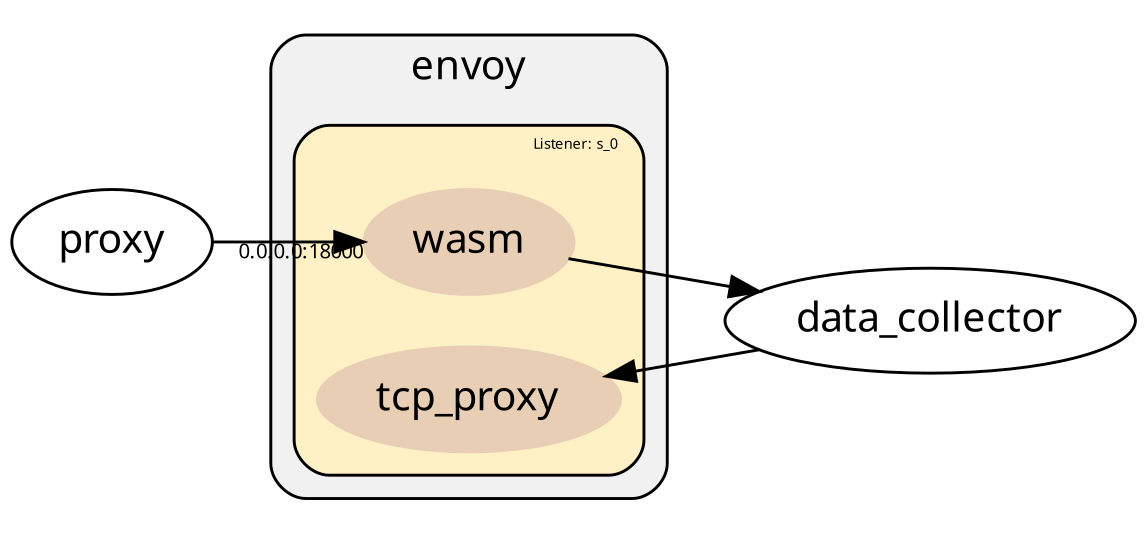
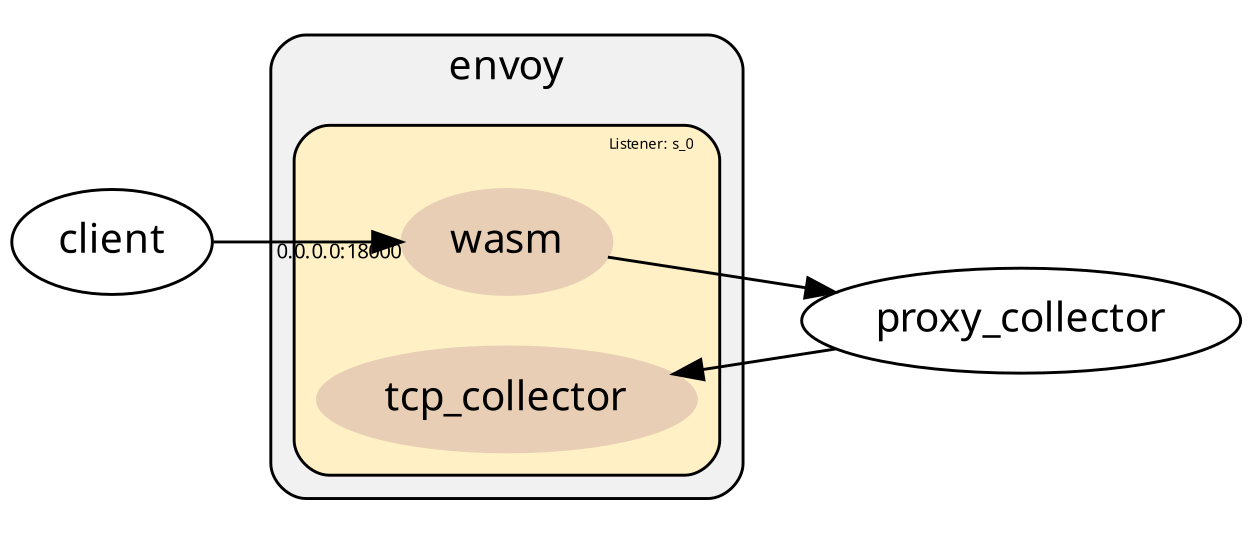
(112, 242) -> (112, 242)
(930, 321) -> (1021, 321)
(469, 399) -> (507, 399)
